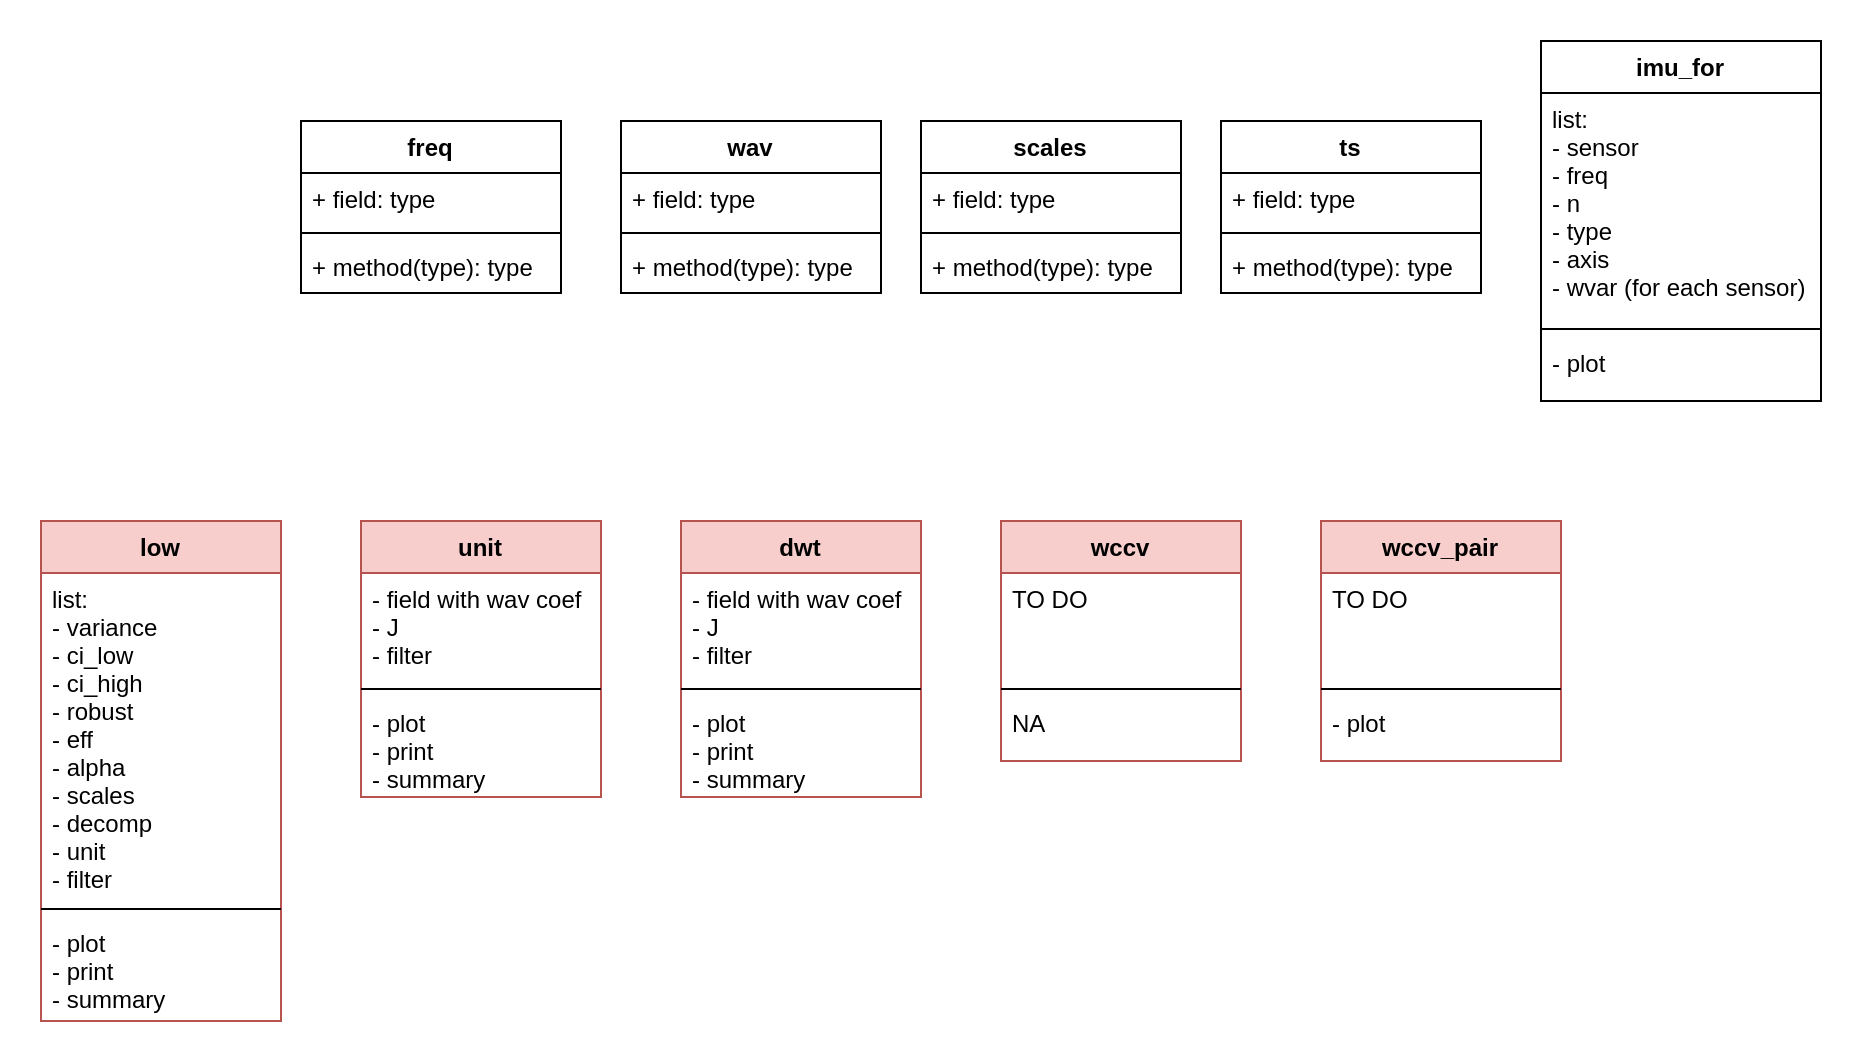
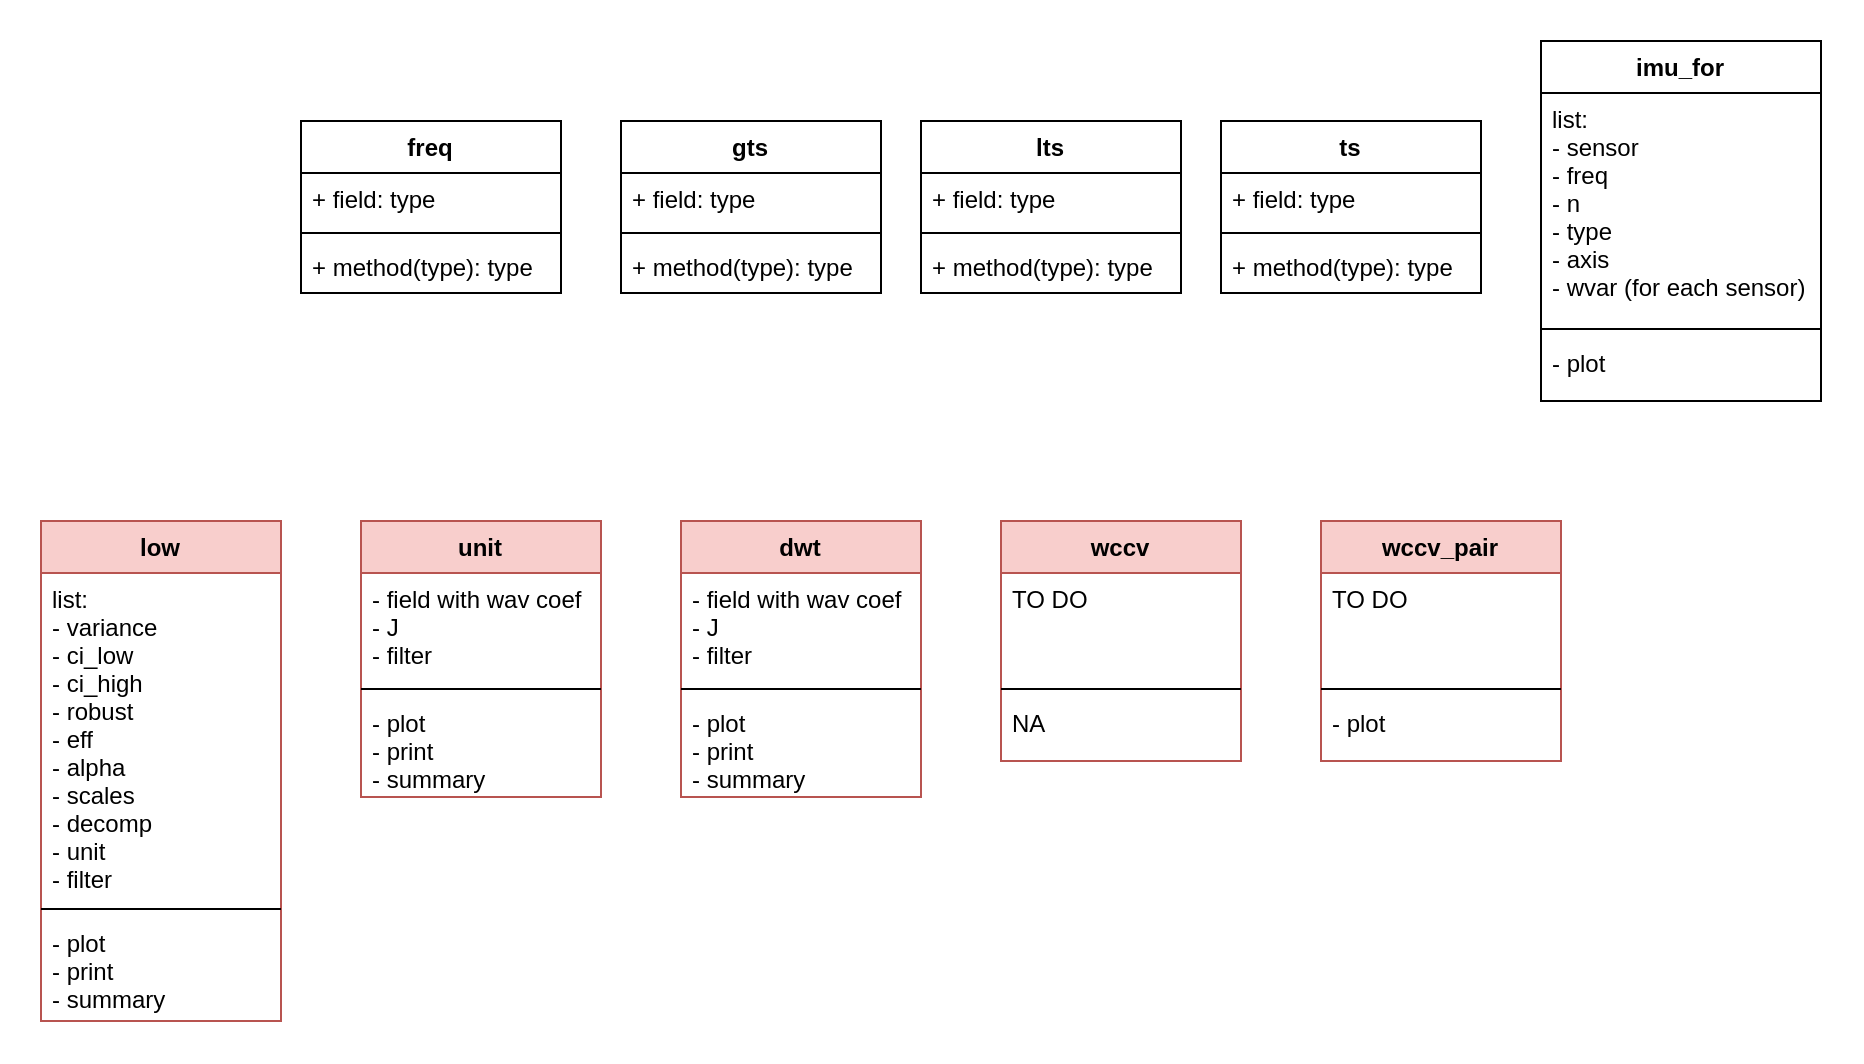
(750, 148) -> (750, 148)
(1050, 148) -> (1050, 148)
